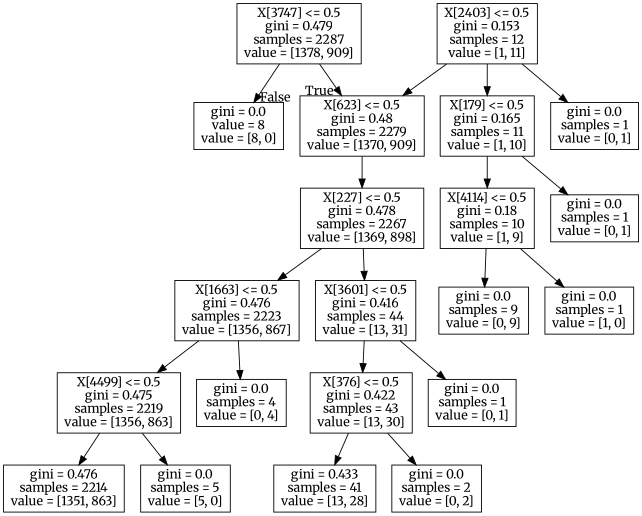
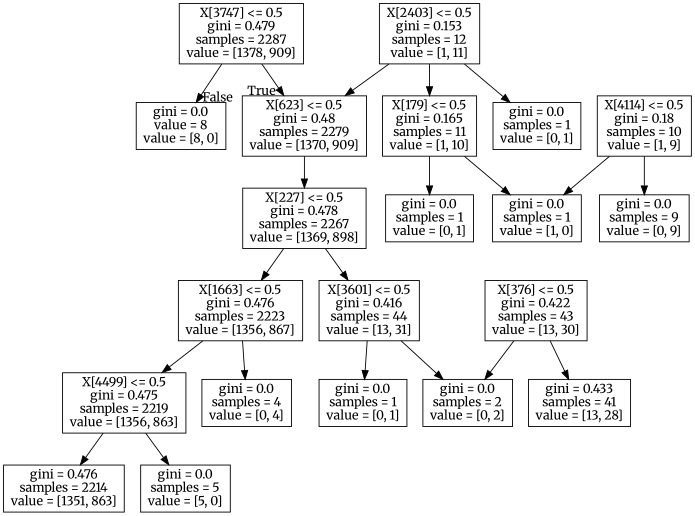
(487, 168) -> (484, 173)
(364, 352) -> (419, 357)
